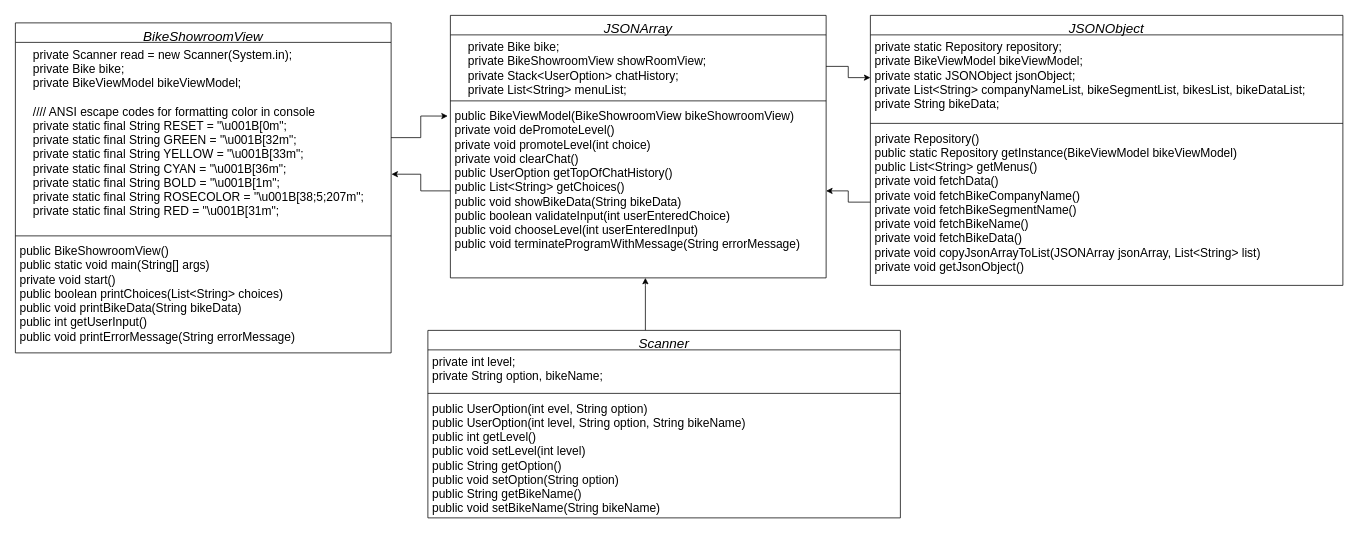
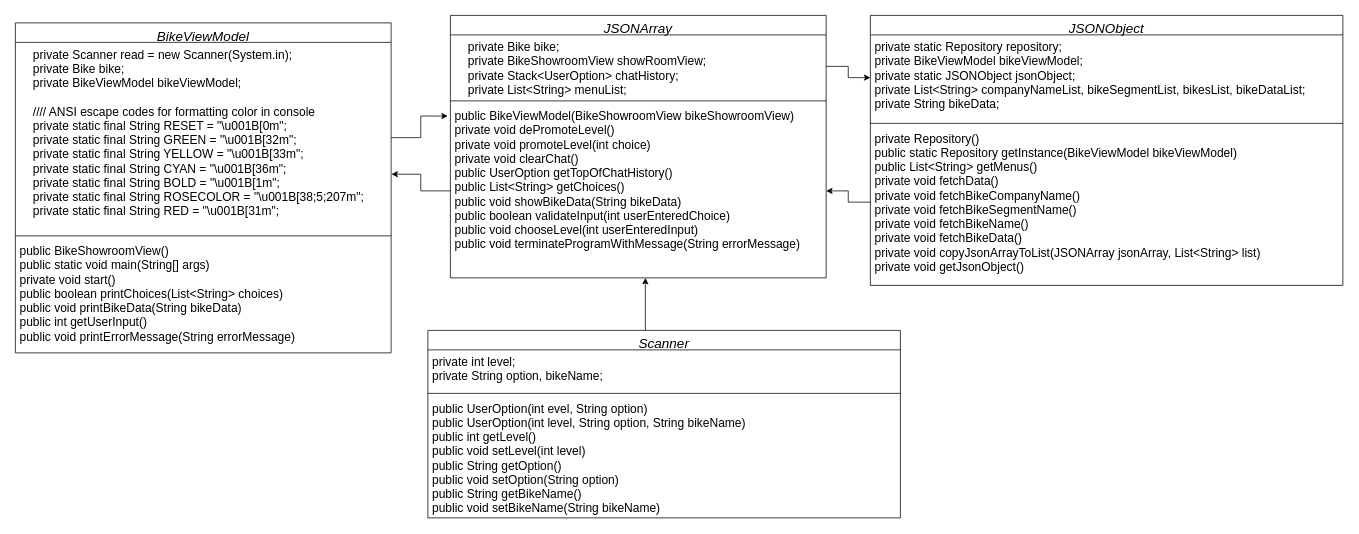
(203, 36) -> (203, 36)
